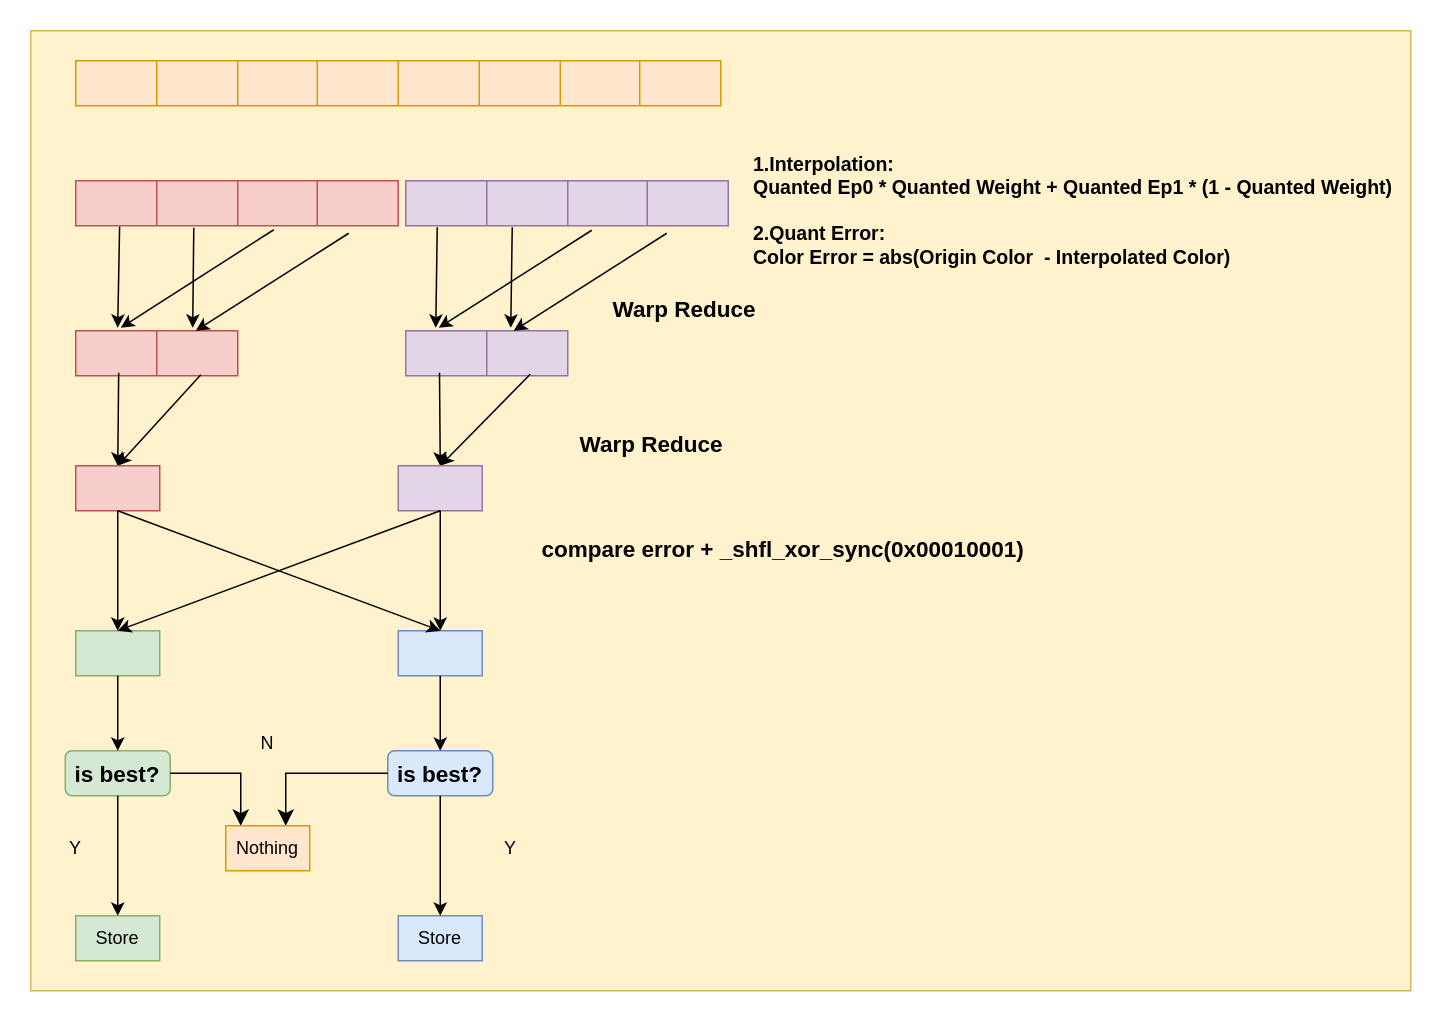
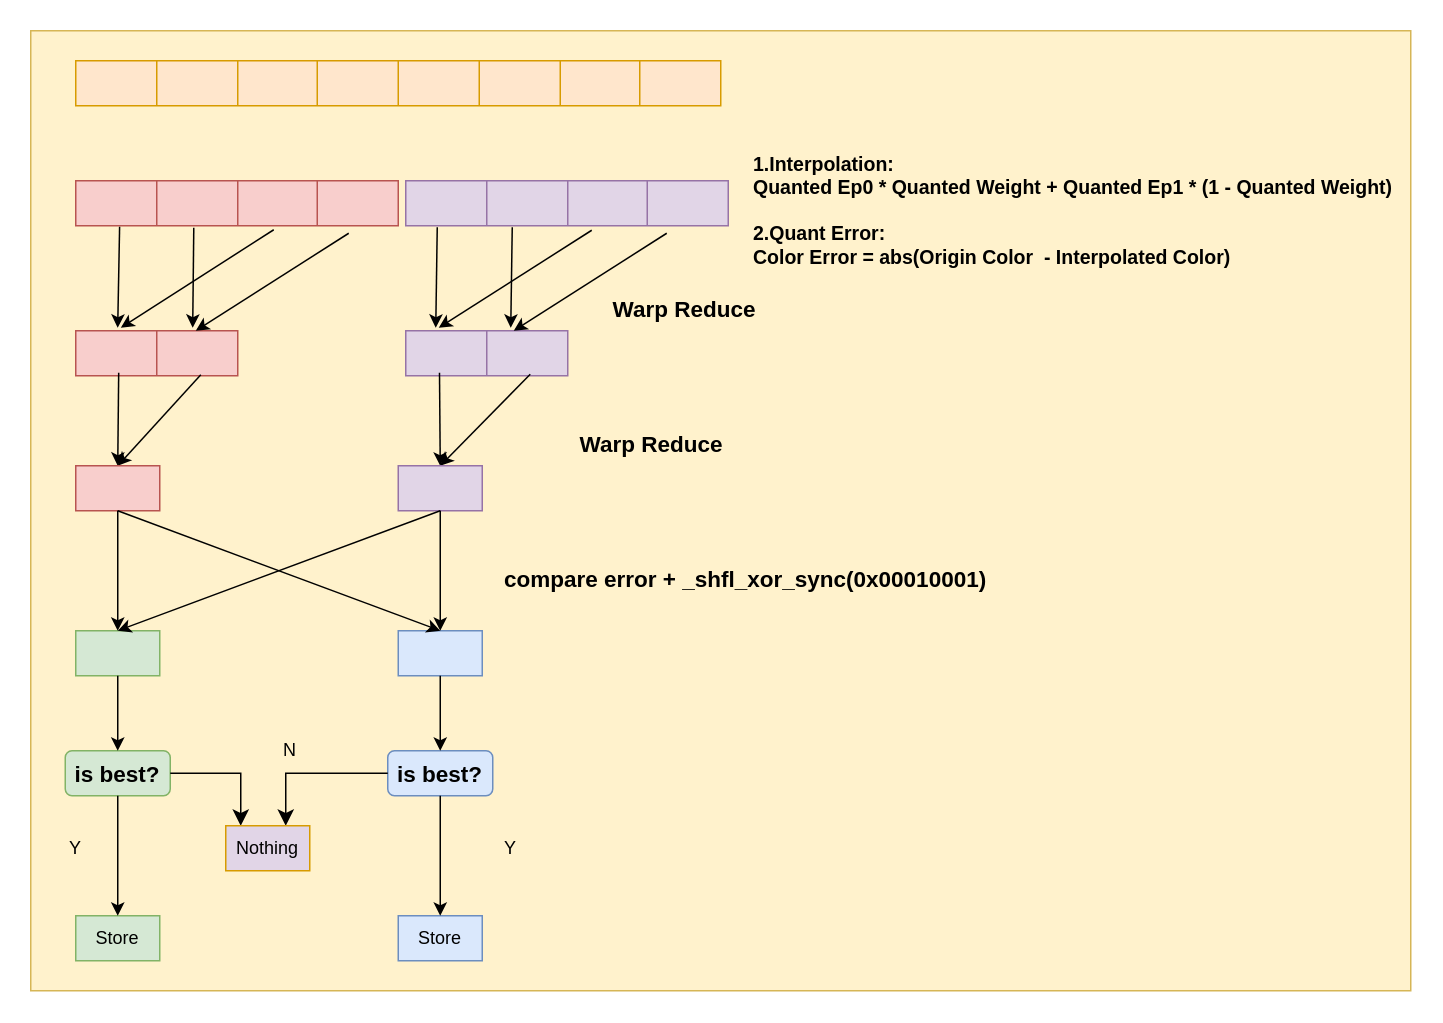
(859, 548) -> (821, 578)
(268, 743) -> (290, 751)
(268, 848) -> (268, 848)
